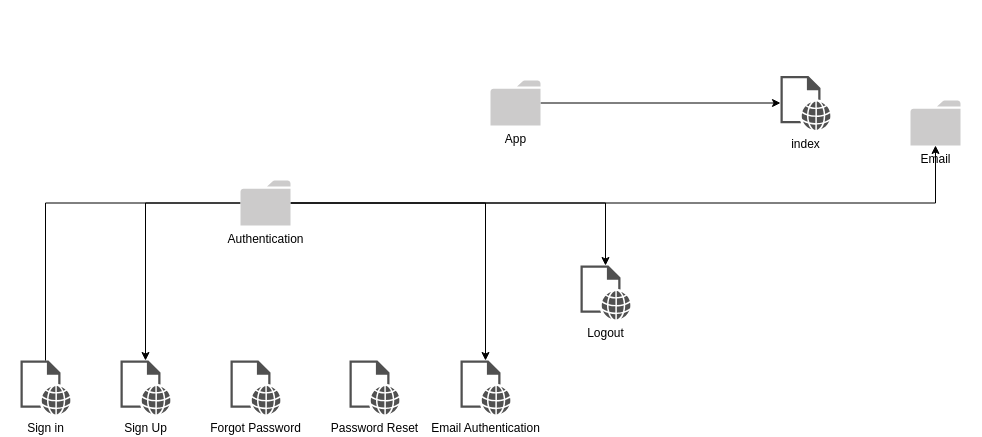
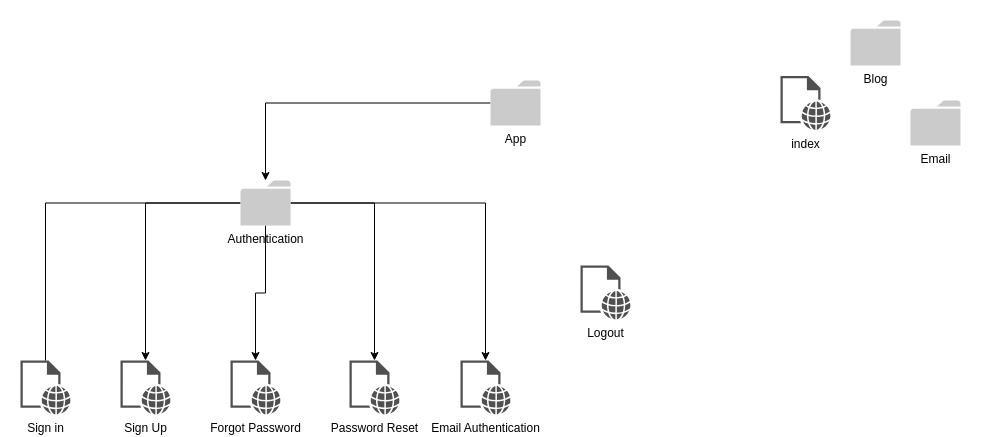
none -> (876, 43)
none -> (343, 103)
(657, 103) -> none
(797, 203) -> (375, 279)
(606, 232) -> none
none -> (264, 293)
